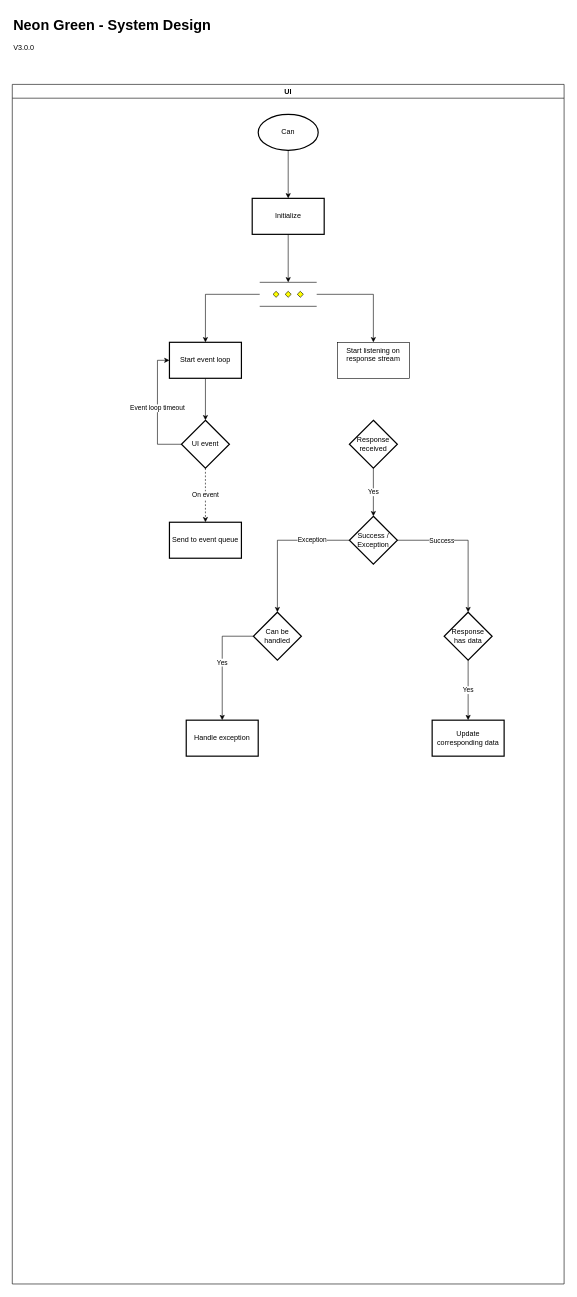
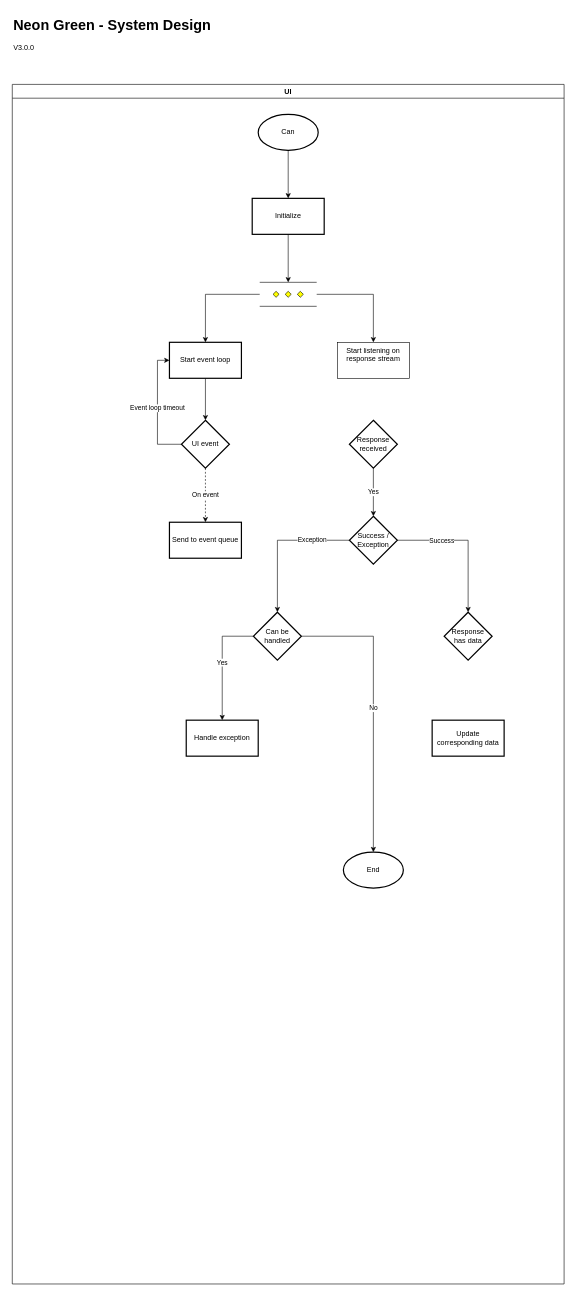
(468, 689) -> none
none -> (374, 741)
none -> (374, 870)
